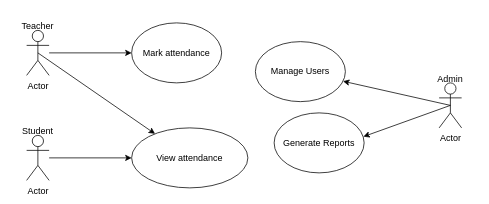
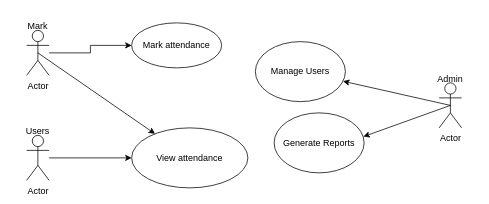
(38, 27) -> (38, 27)
(177, 53) -> (177, 45)
(38, 132) -> (38, 132)
